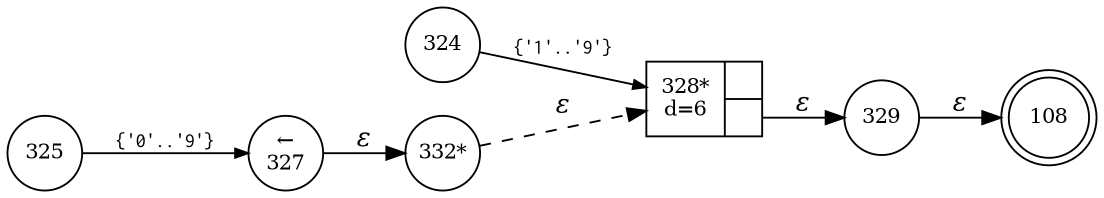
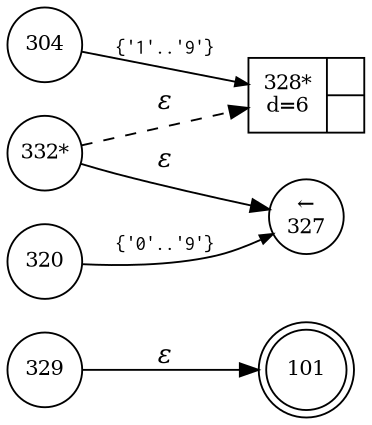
(443, 45) -> (45, 45)
(794, 118) -> none
(1049, 118) -> (306, 370)
(45, 153) -> (45, 262)
(355, 153) -> (166, 186)
